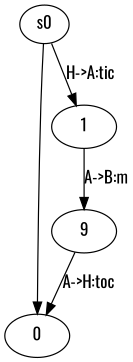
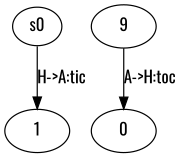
(39, 173) -> none
(84, 173) -> none
